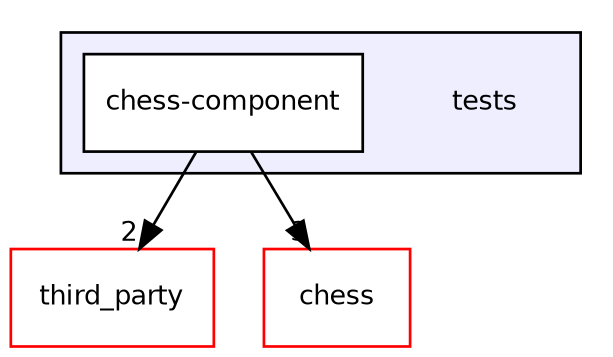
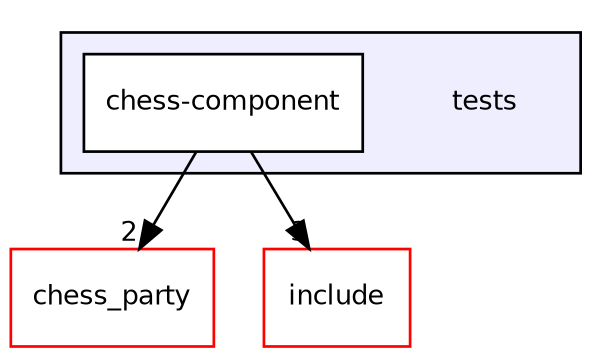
(112, 298) -> (112, 298)
(337, 298) -> (337, 298)
